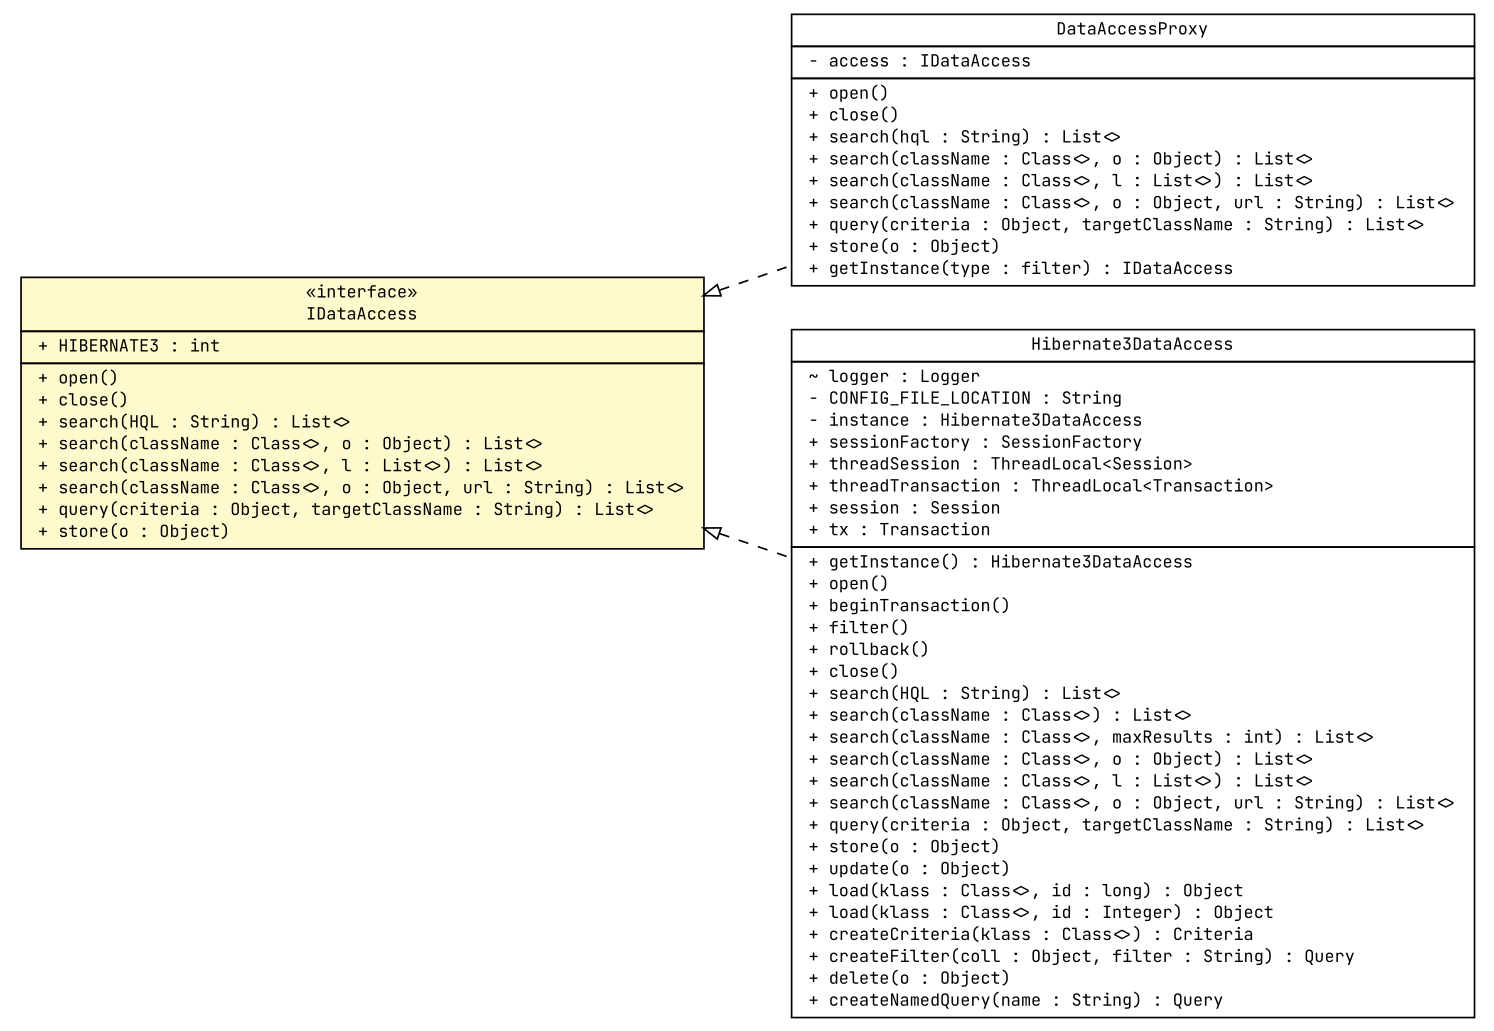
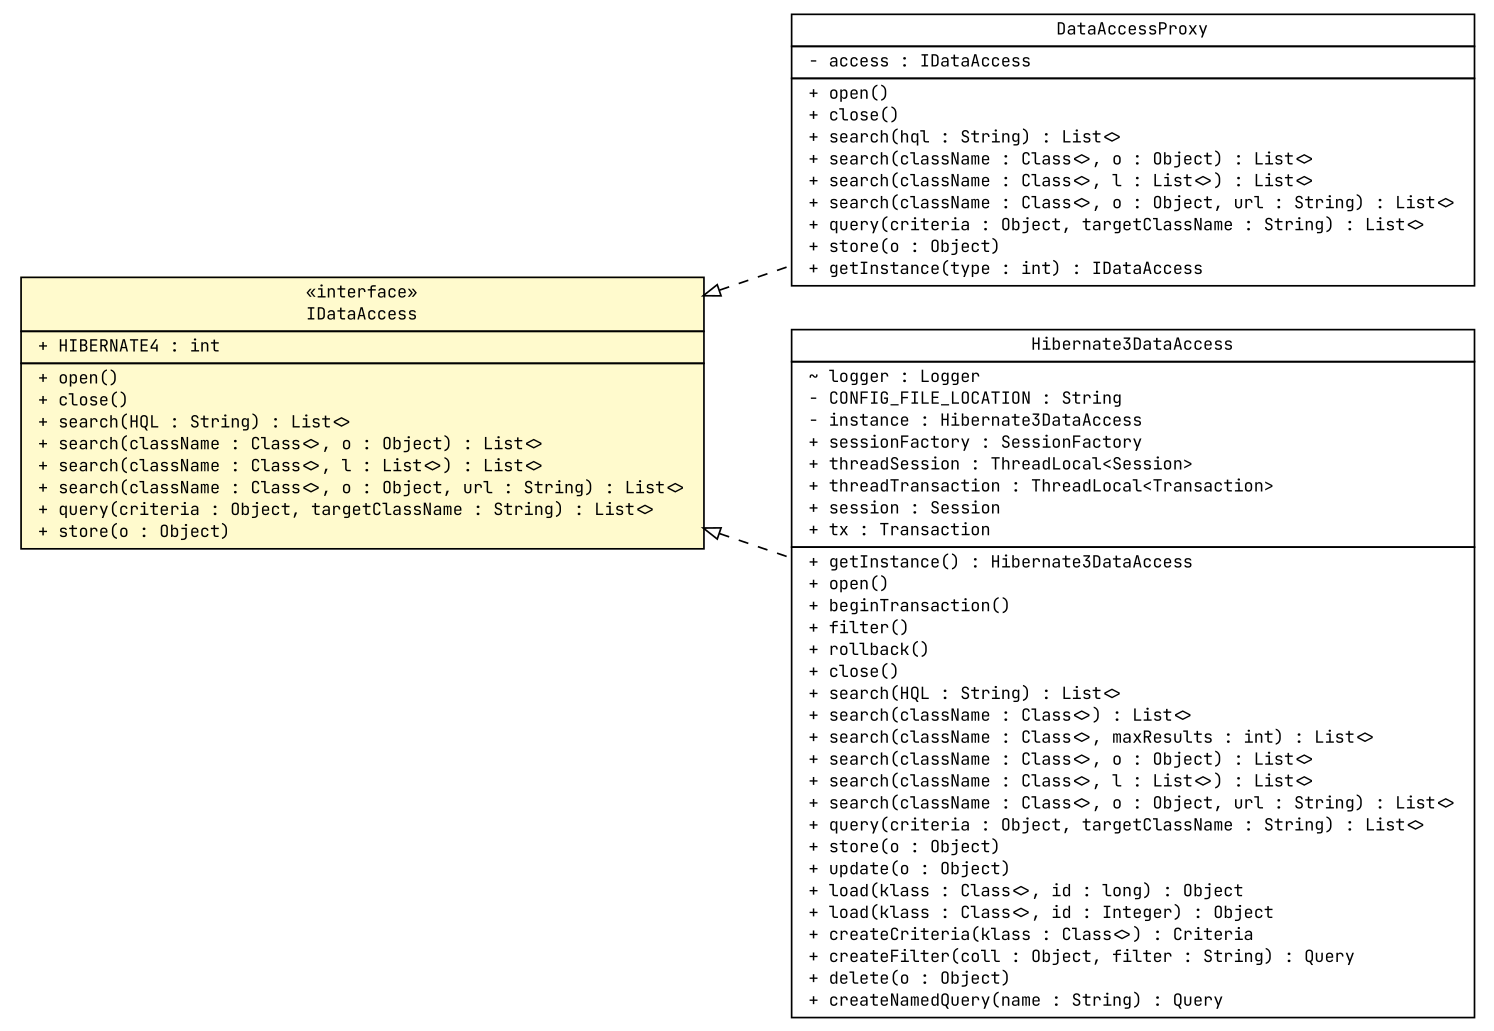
(1022, 269) -> (1007, 269)
(130, 346) -> (130, 346)
